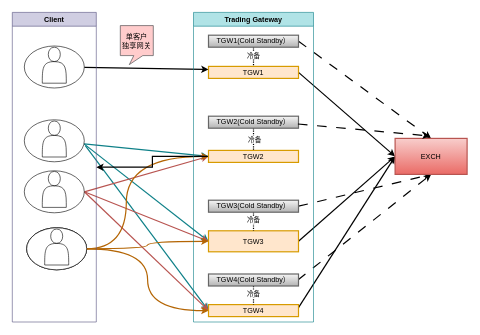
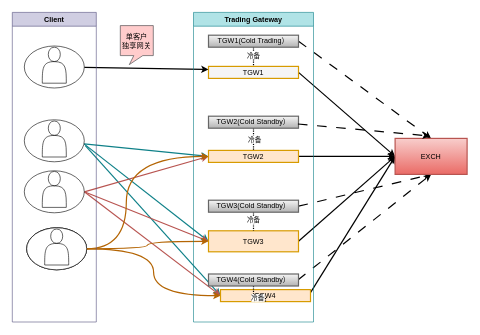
(254, 41) -> (254, 41)
(254, 72) -> (254, 72)
(150, 167) -> (344, 156)
(254, 311) -> (266, 296)
